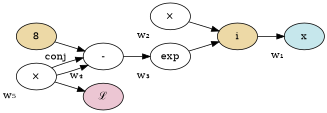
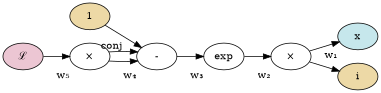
(36, 36) -> (90, 16)
(267, 36) -> (321, 48)
(200, 48) -> (254, 56)
(66, 85) -> (53, 56)
